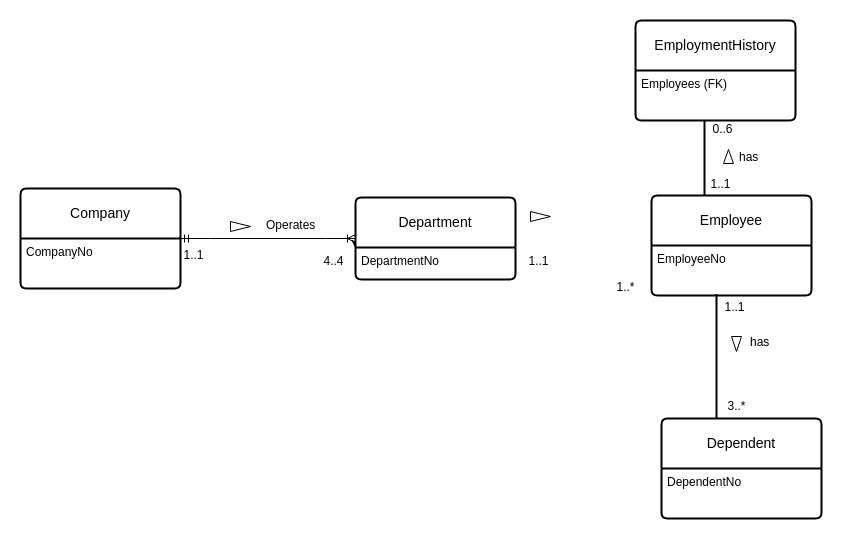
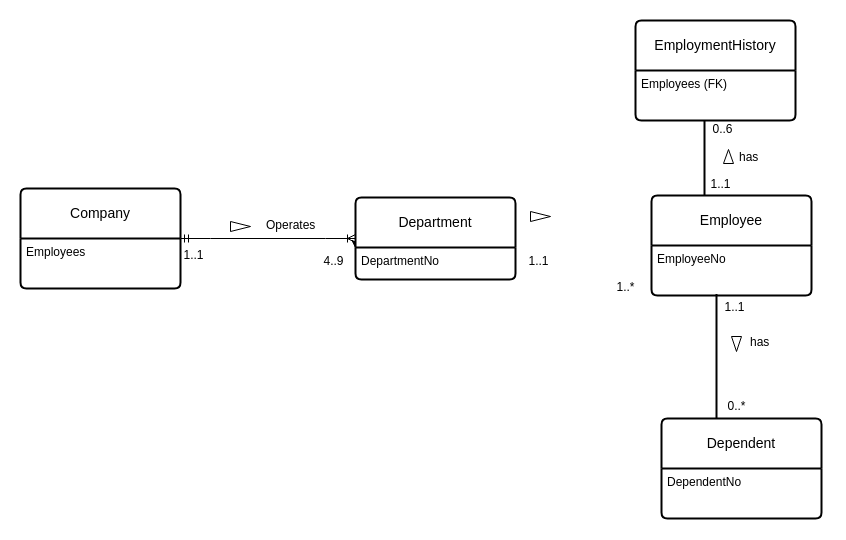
(57, 253) -> (55, 253)
(334, 262) -> (334, 262)
(737, 407) -> (737, 407)
